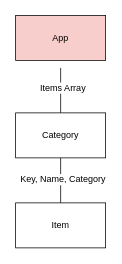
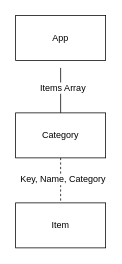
(60, 38) -> (60, 38)
(60, 194) -> (60, 194)
